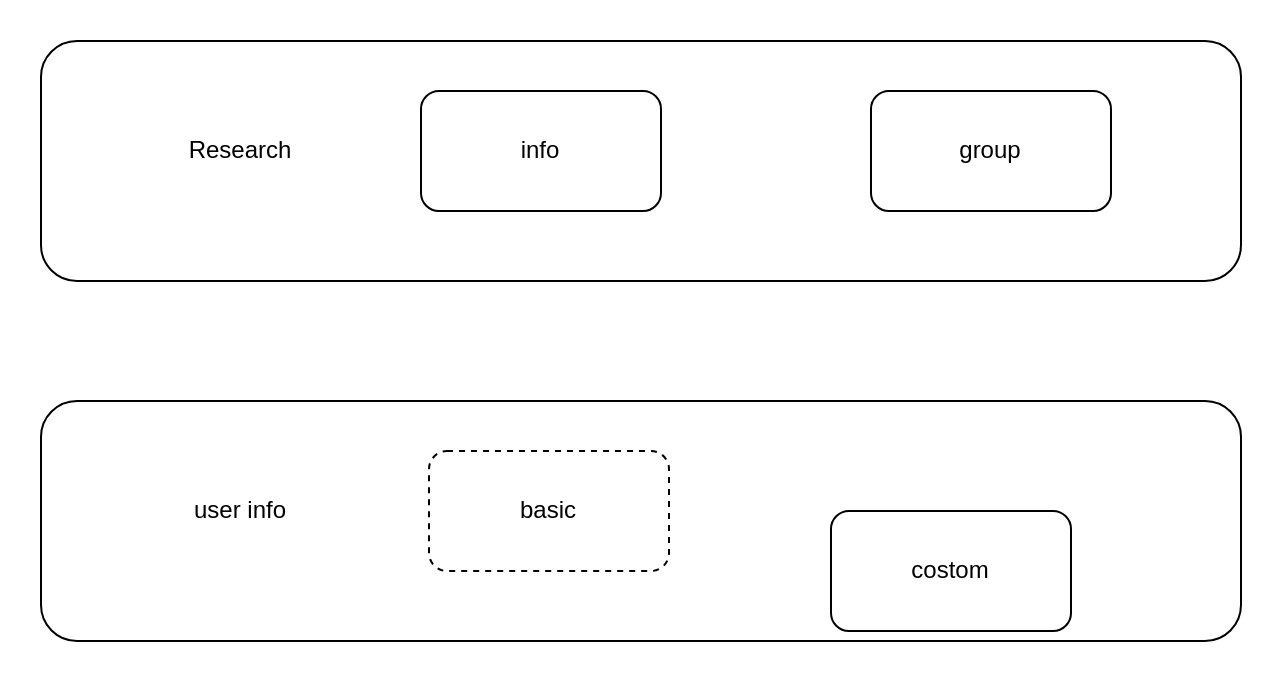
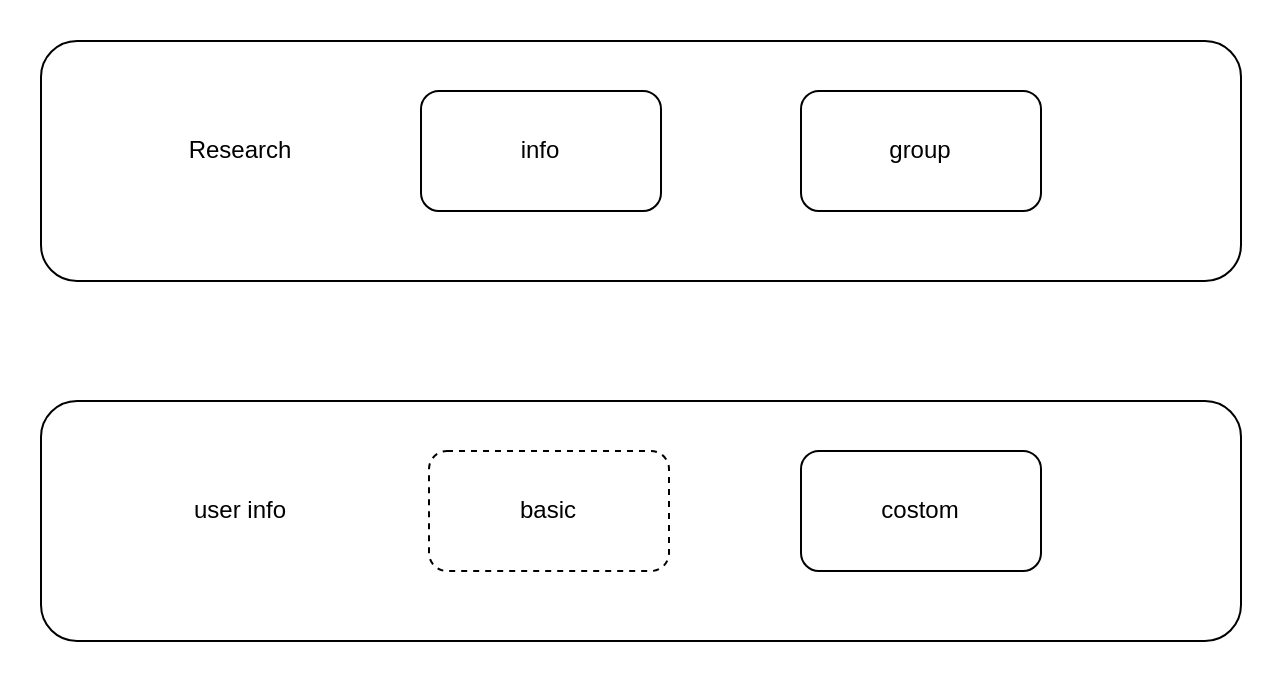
(991, 151) -> (921, 151)
(951, 571) -> (921, 511)
